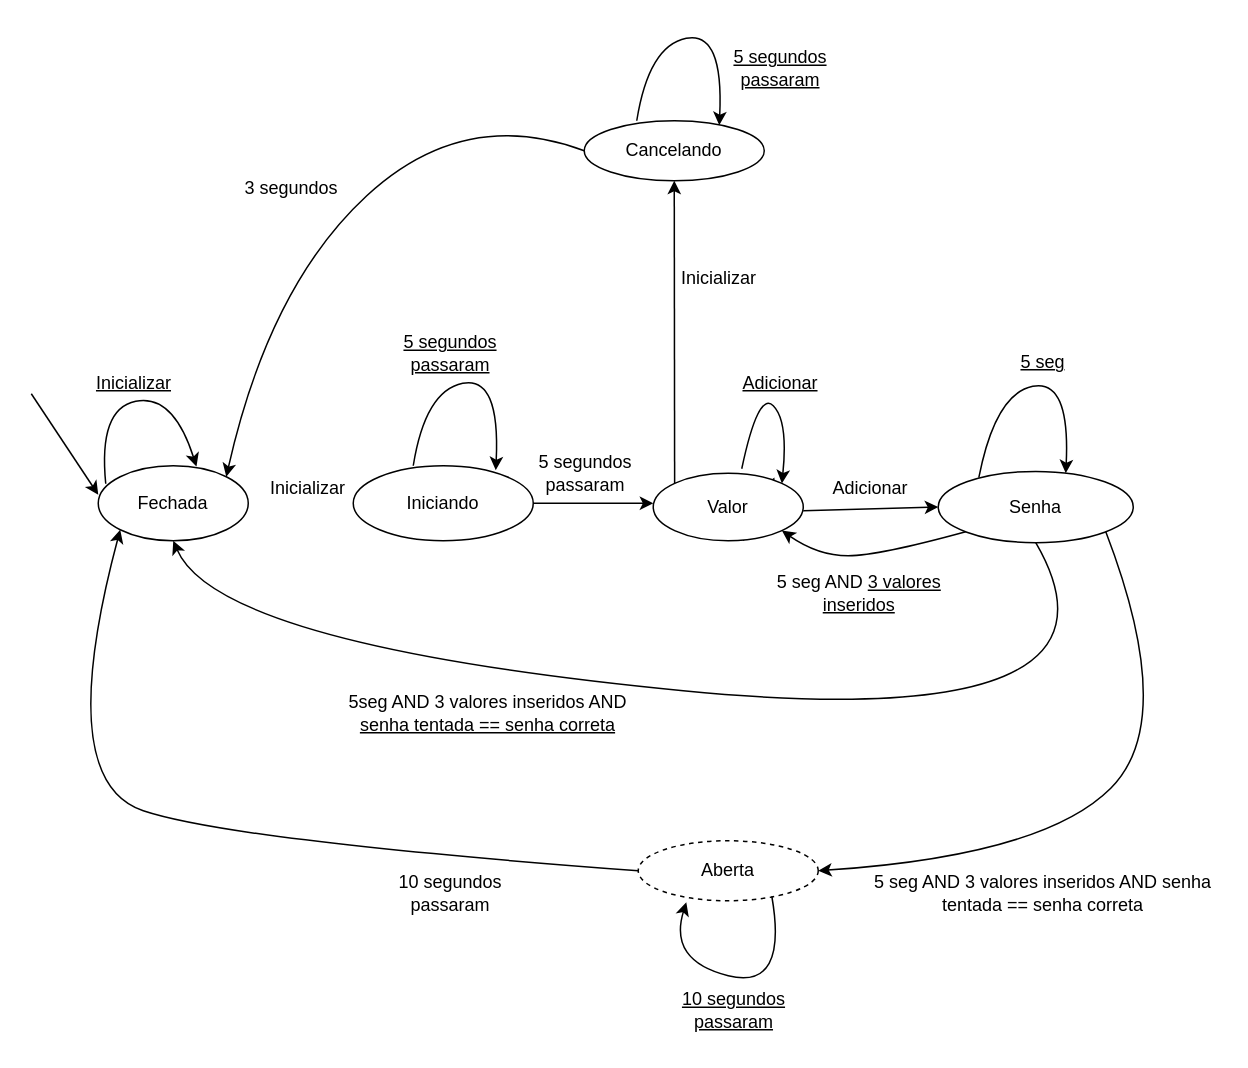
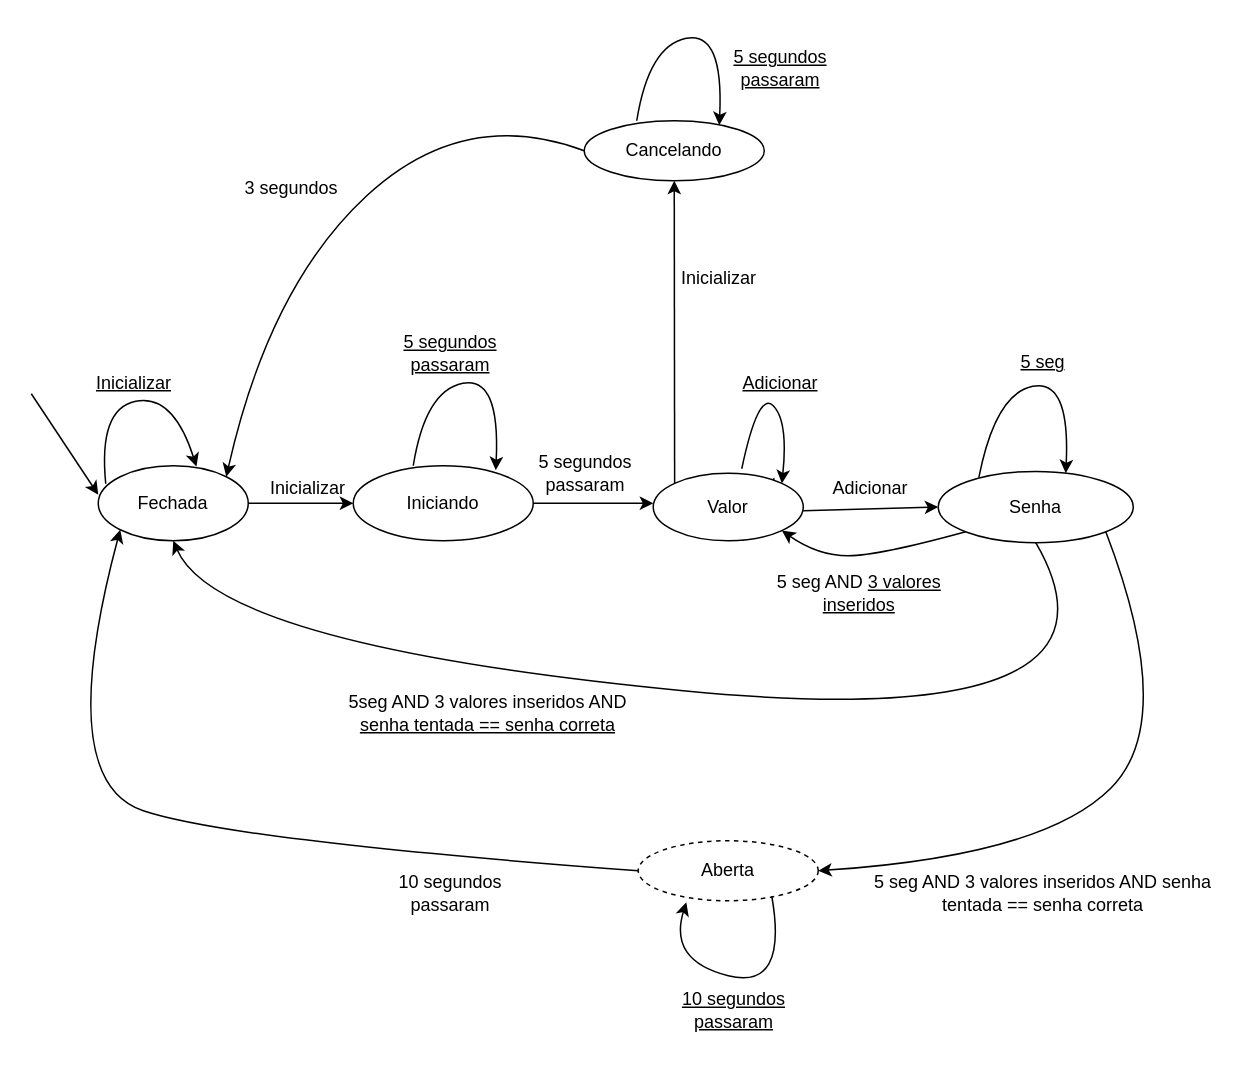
none -> (295, 503)
